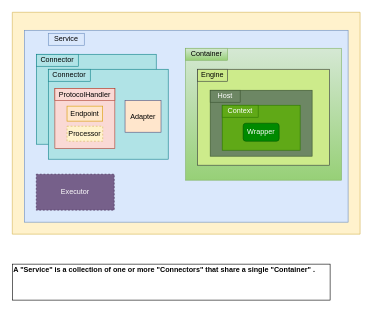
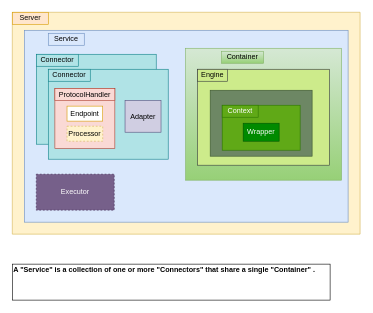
none -> (30, 18)
(207, 54) -> (243, 57)
(225, 96) -> none
(85, 114) -> (85, 114)
(143, 116) -> (143, 116)
(261, 132) -> (261, 132)
